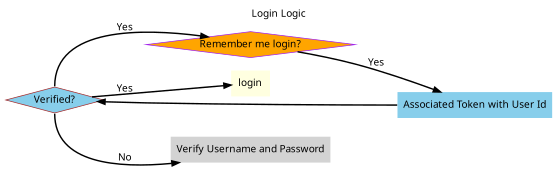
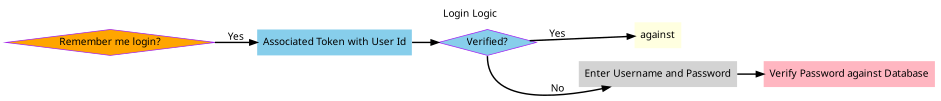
(114, 35) -> none
none -> (849, 74)
(251, 83) -> (658, 35)
(55, 100) -> (487, 42)
(251, 150) -> (658, 74)
